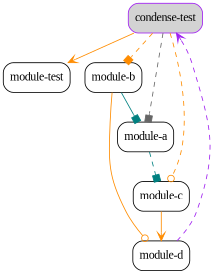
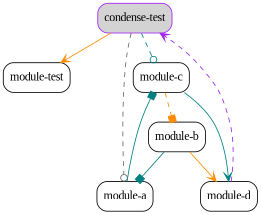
(142, 45) -> (168, 103)
(156, 73) -> (123, 103)
(184, 104) -> (147, 45)
(152, 163) -> (135, 140)
(111, 168) -> (200, 164)
(161, 222) -> (216, 127)
